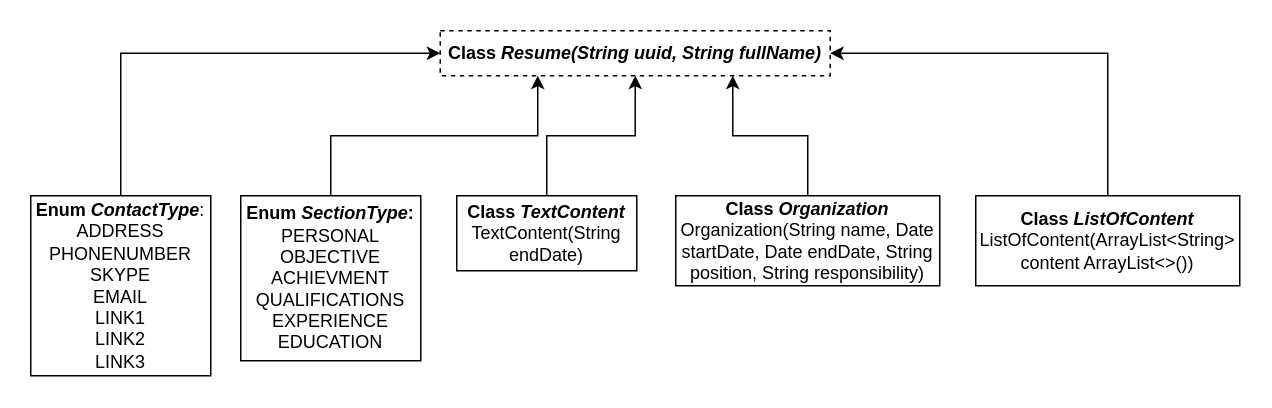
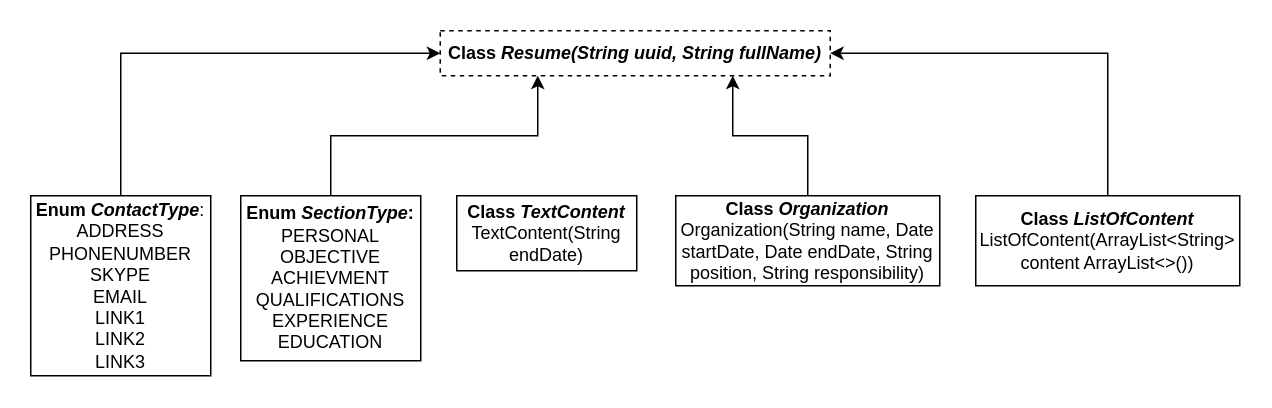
(586, 136) -> none
